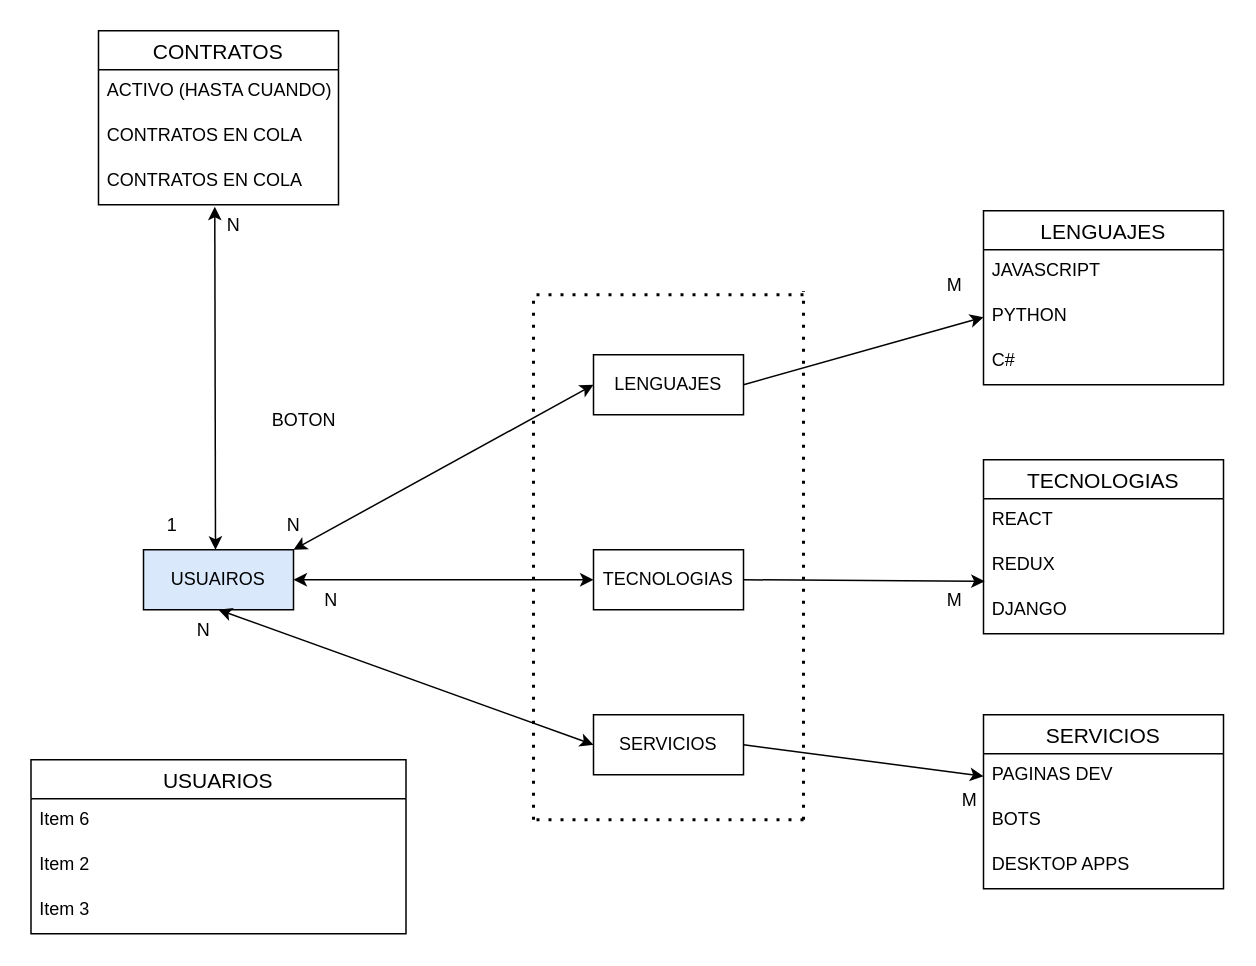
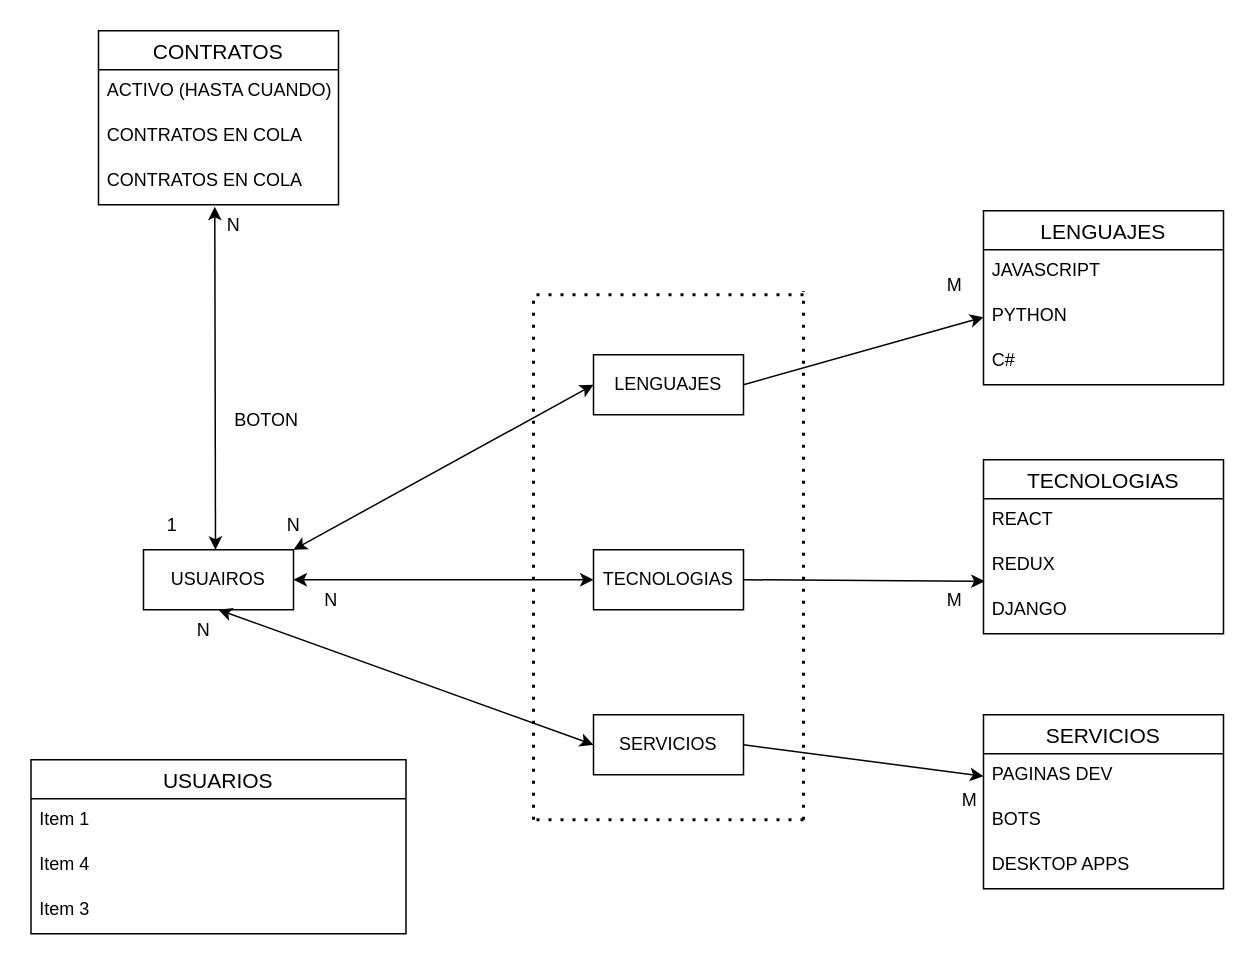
(308, 422) -> (271, 422)
(218, 580) -> (218, 580)
(67, 819) -> (67, 819)
(67, 864) -> (67, 864)
